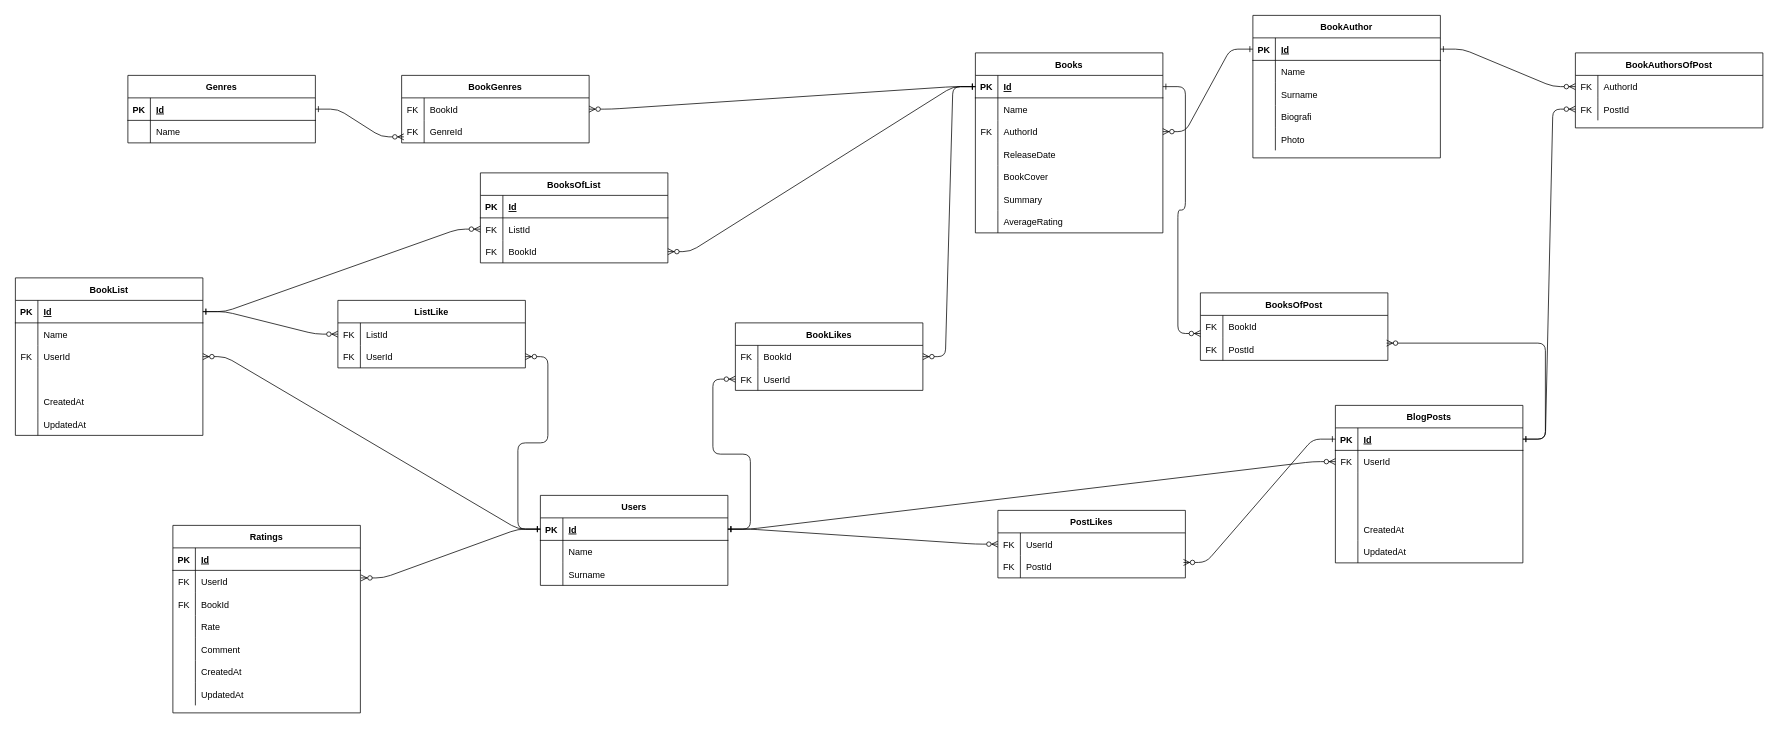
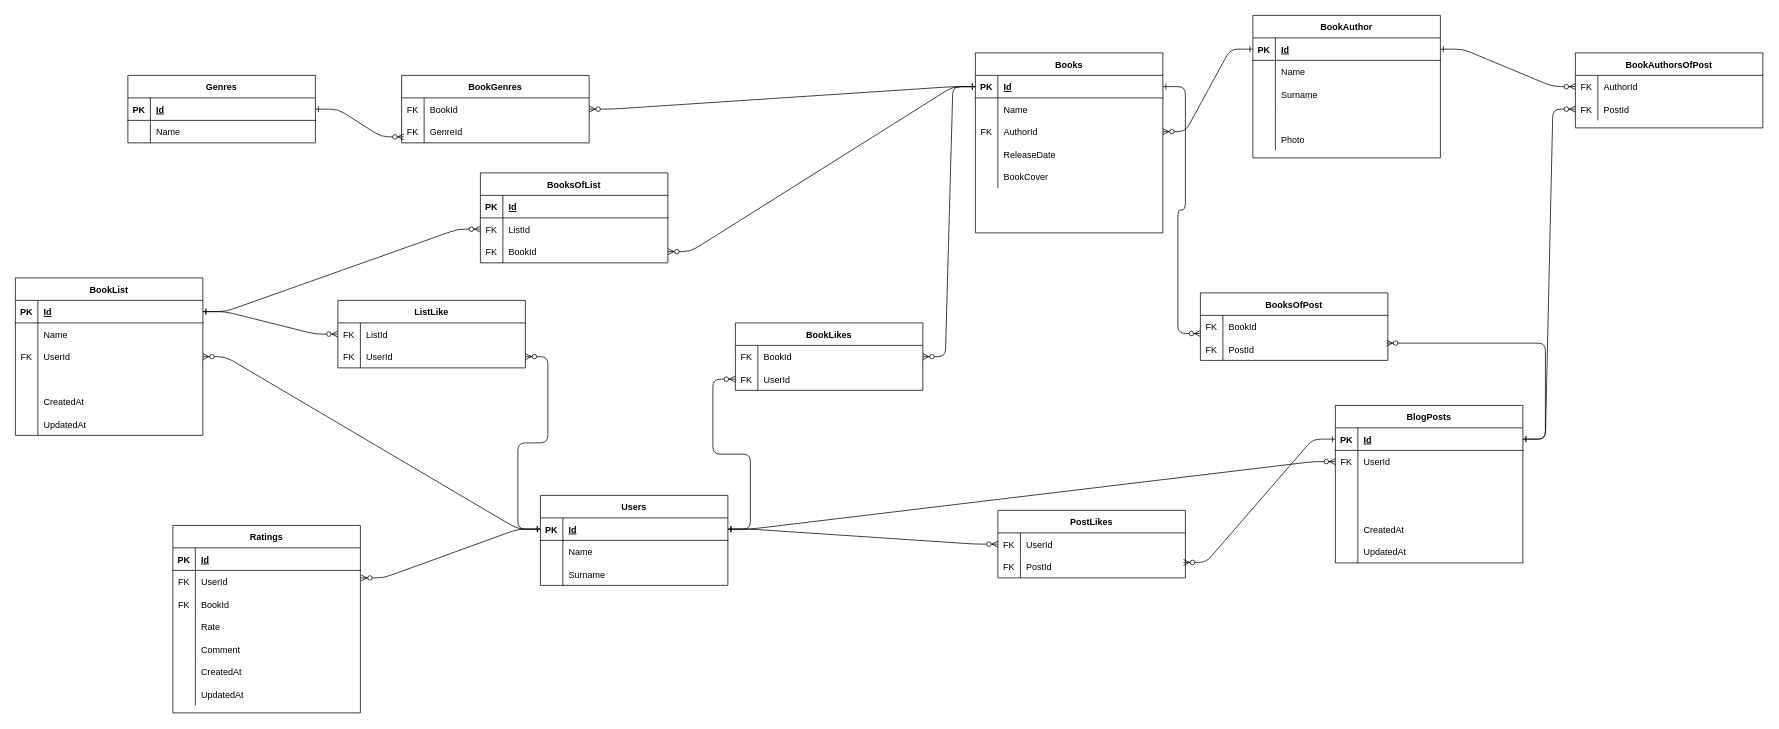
(1358, 117) -> none
(1080, 199) -> none
(1080, 222) -> none
